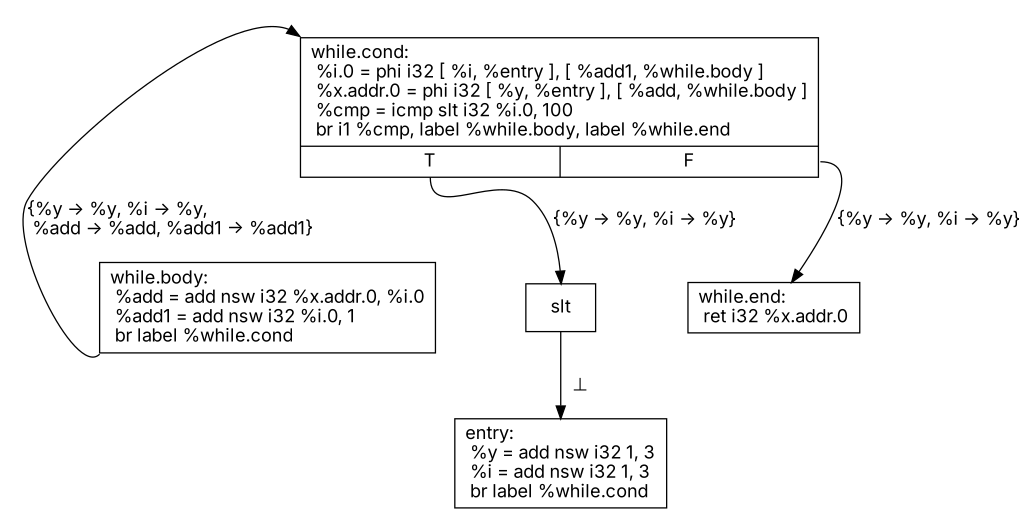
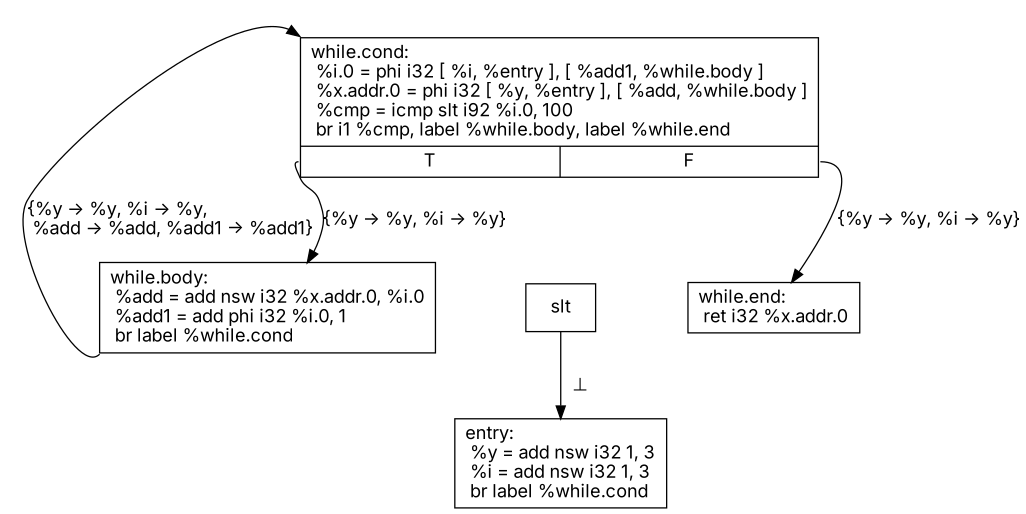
(443, 111) -> (443, 111)
(515, 192) -> (320, 202)
(233, 317) -> (229, 317)
